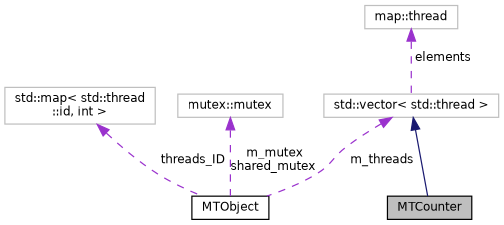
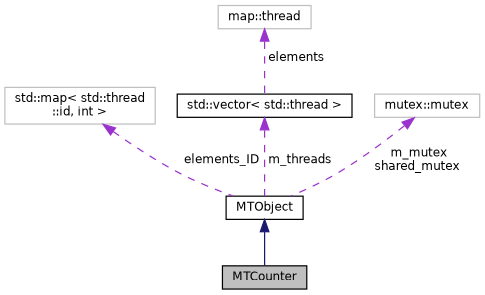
(411, 106) -> (265, 106)
(191, 160) -> (220, 160)
(422, 163) -> (265, 249)
